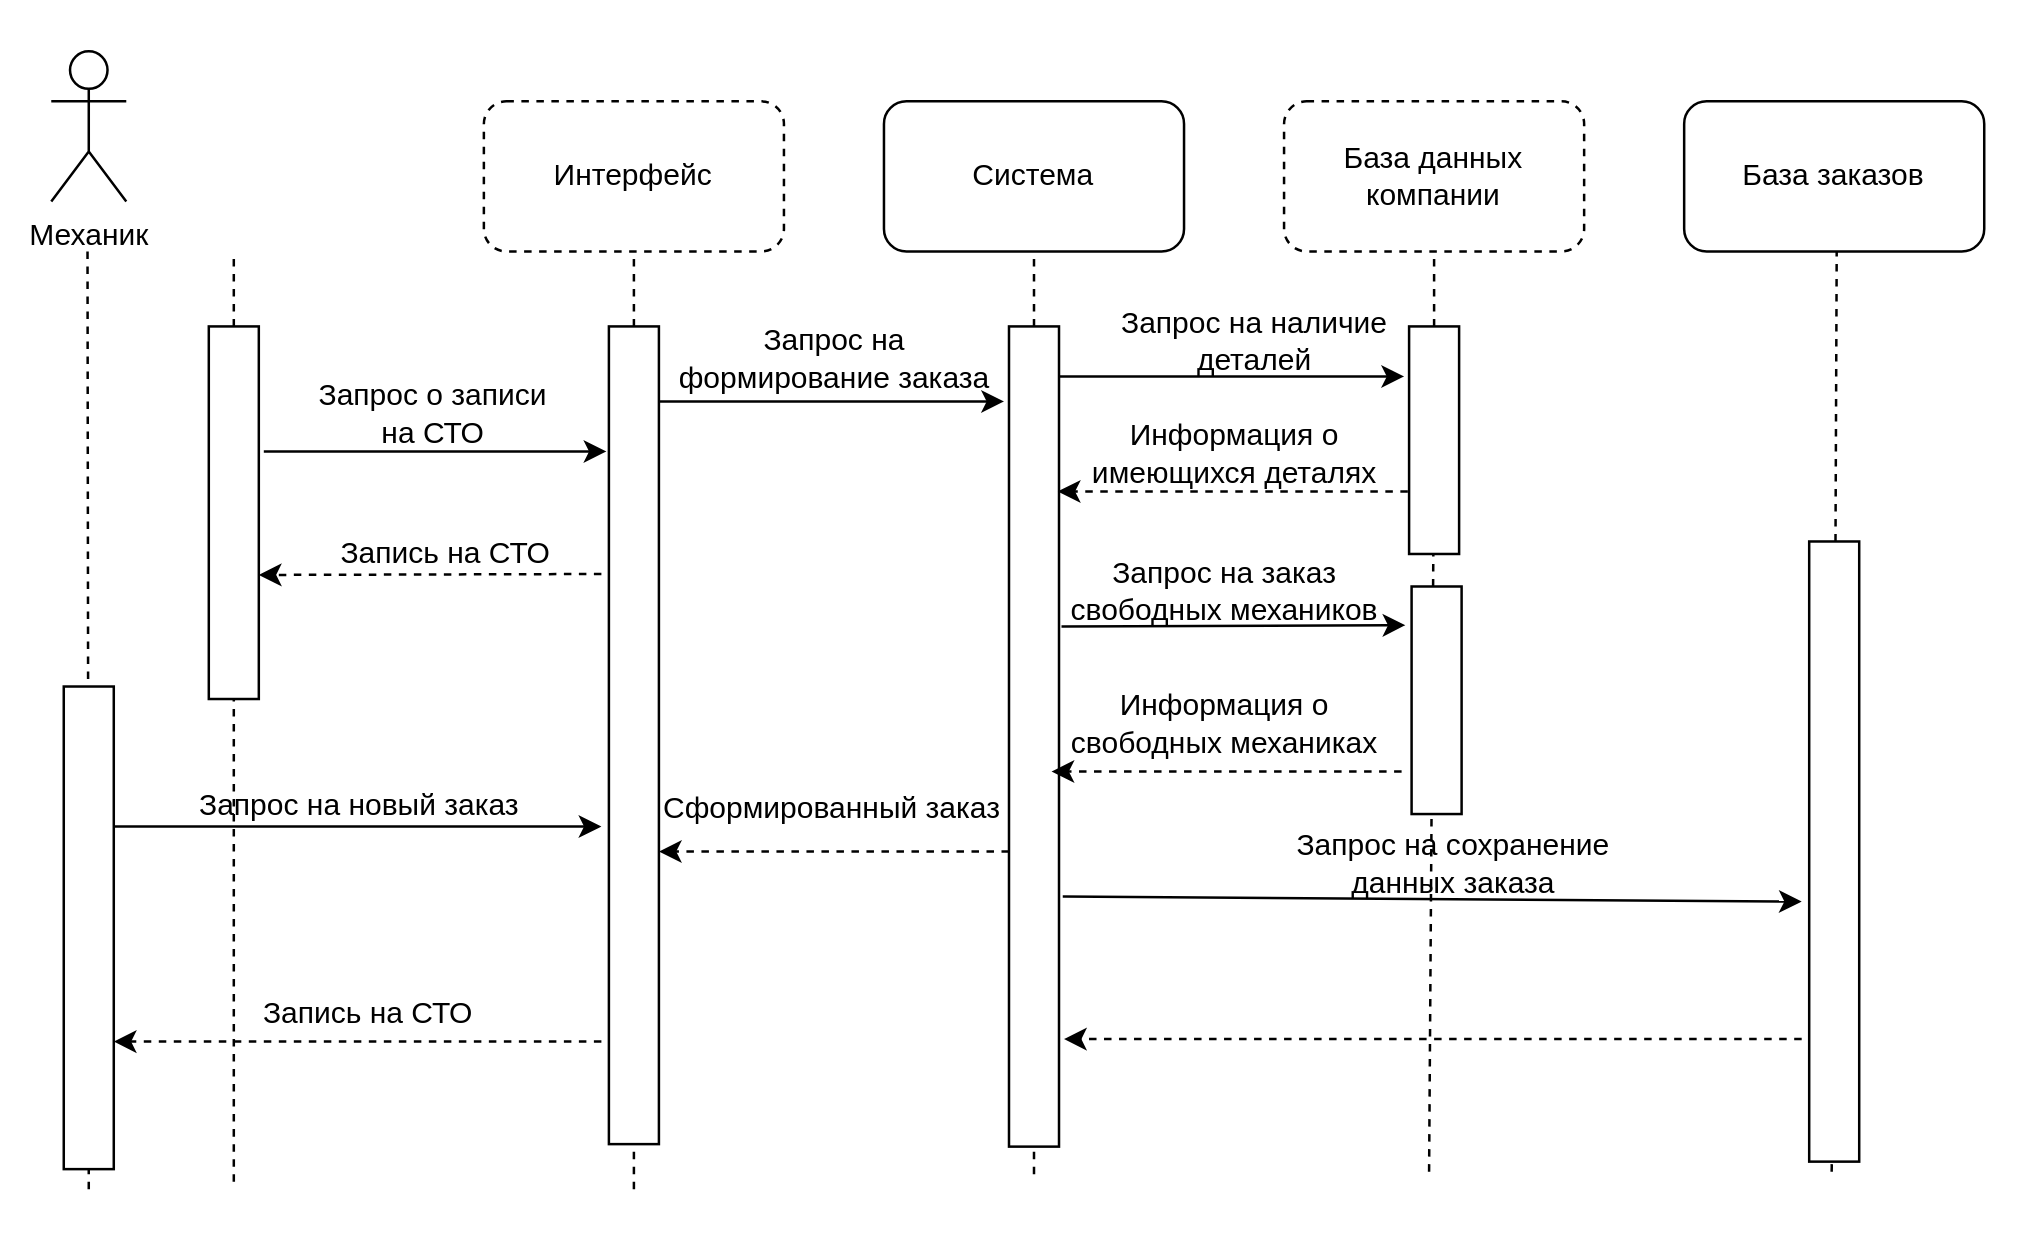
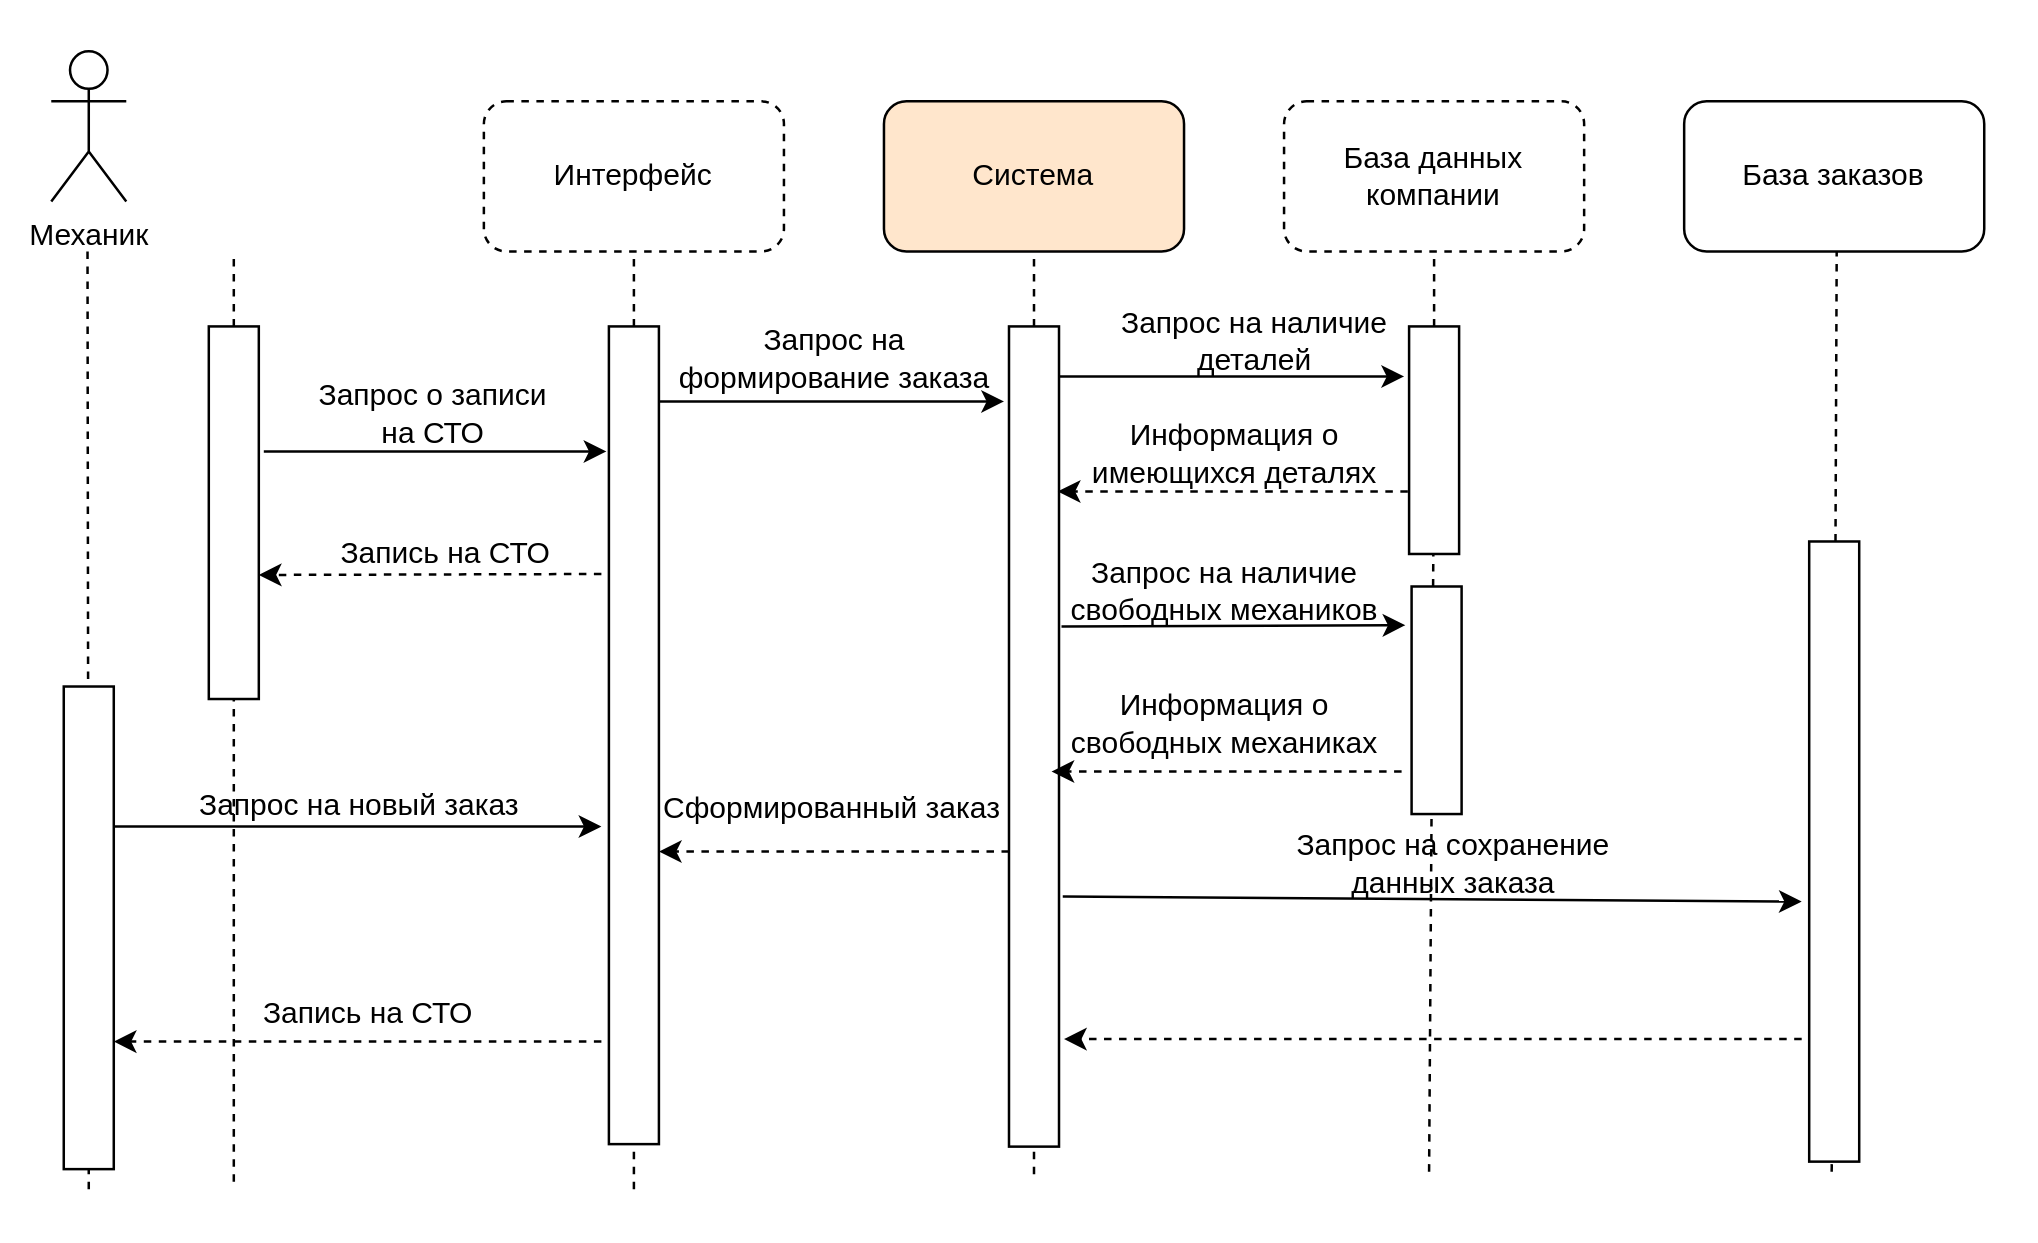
(1034, 176) -> (1034, 176)
(1225, 591) -> (1225, 591)
